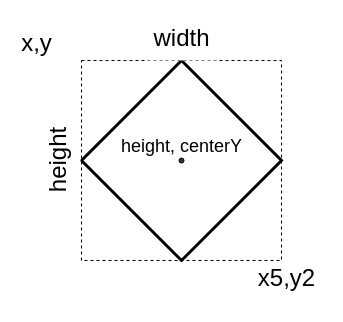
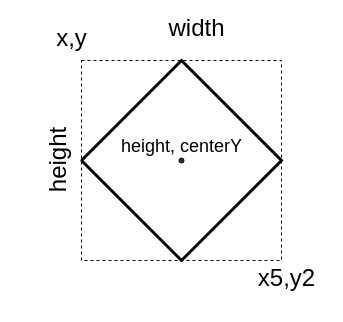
(182, 41) -> (197, 31)
(37, 46) -> (72, 41)
